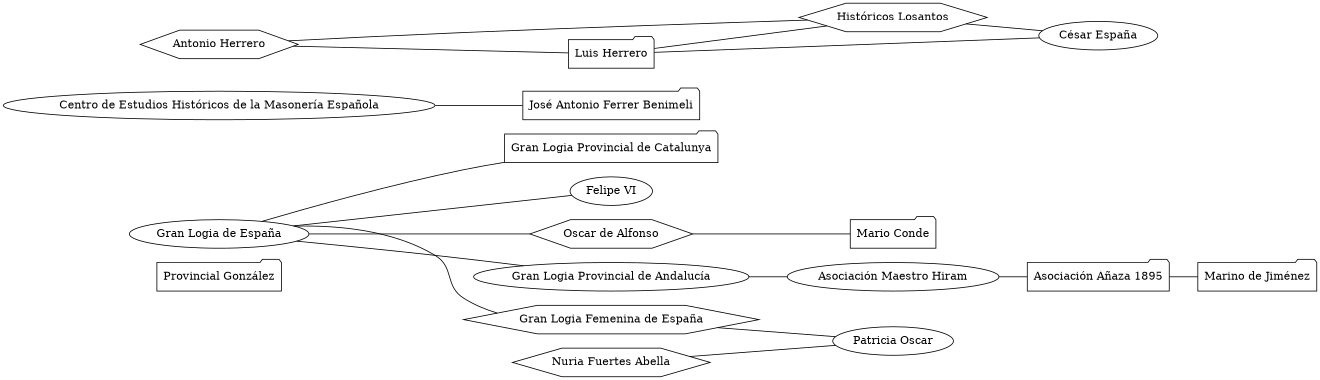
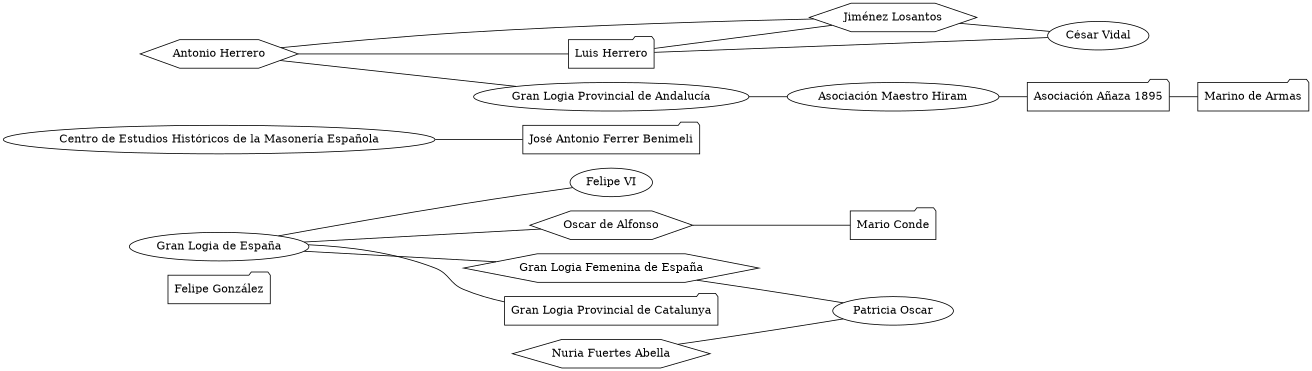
(893, 17) -> (893, 17)
(1098, 36) -> (1098, 36)
(410, 253) -> (398, 73)
(219, 277) -> (219, 289)
(1257, 277) -> (1253, 97)
